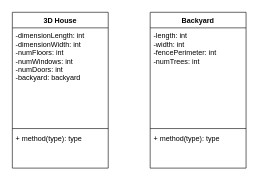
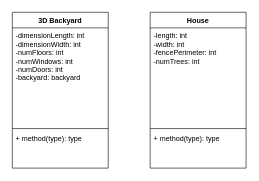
(60, 20) -> (60, 20)
(198, 20) -> (198, 20)
